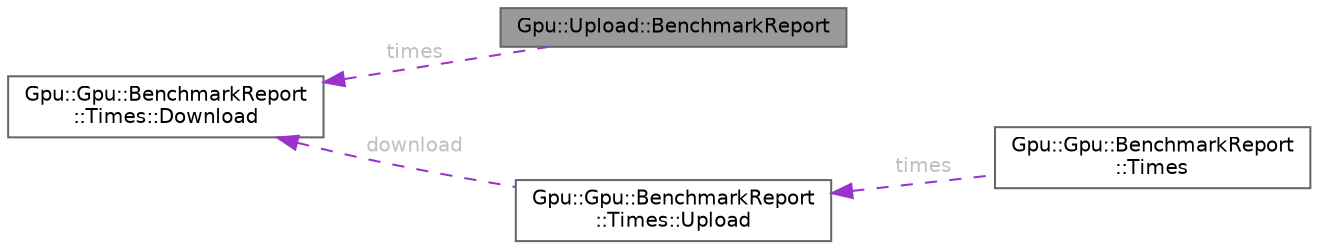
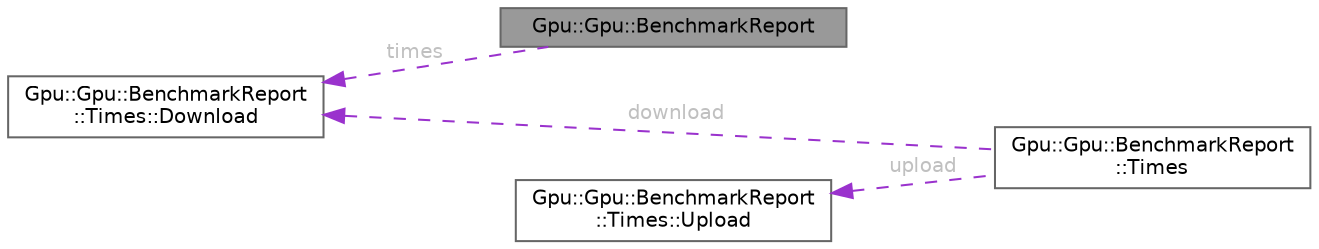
(673, 27) -> (673, 27)
(406, 167) -> (670, 133)
(921, 167) -> (921, 167)
